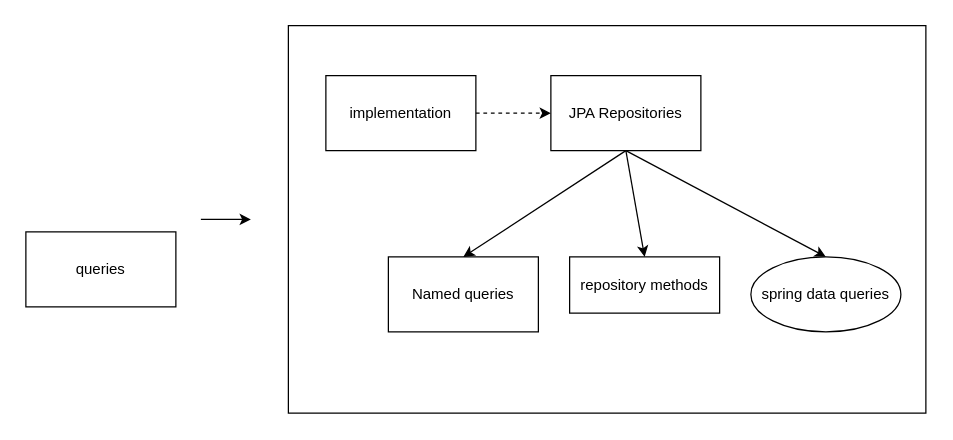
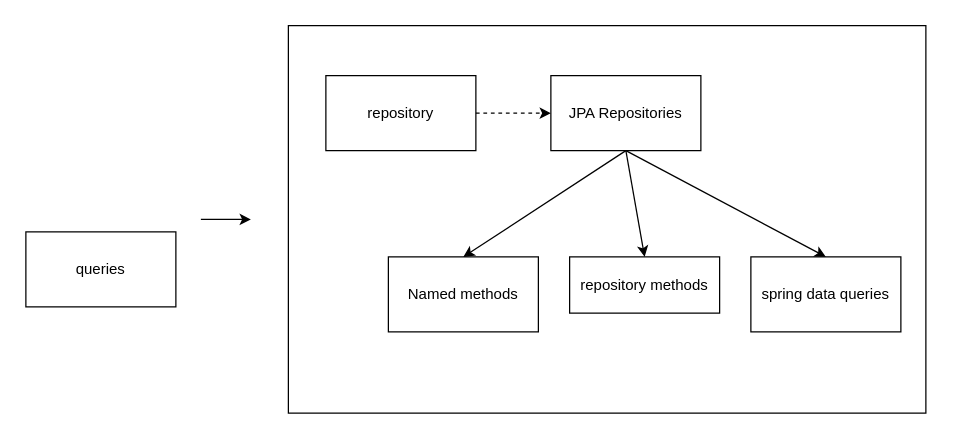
(401, 113) -> (401, 113)
(463, 294) -> (463, 294)
(826, 294) -> (826, 294)
